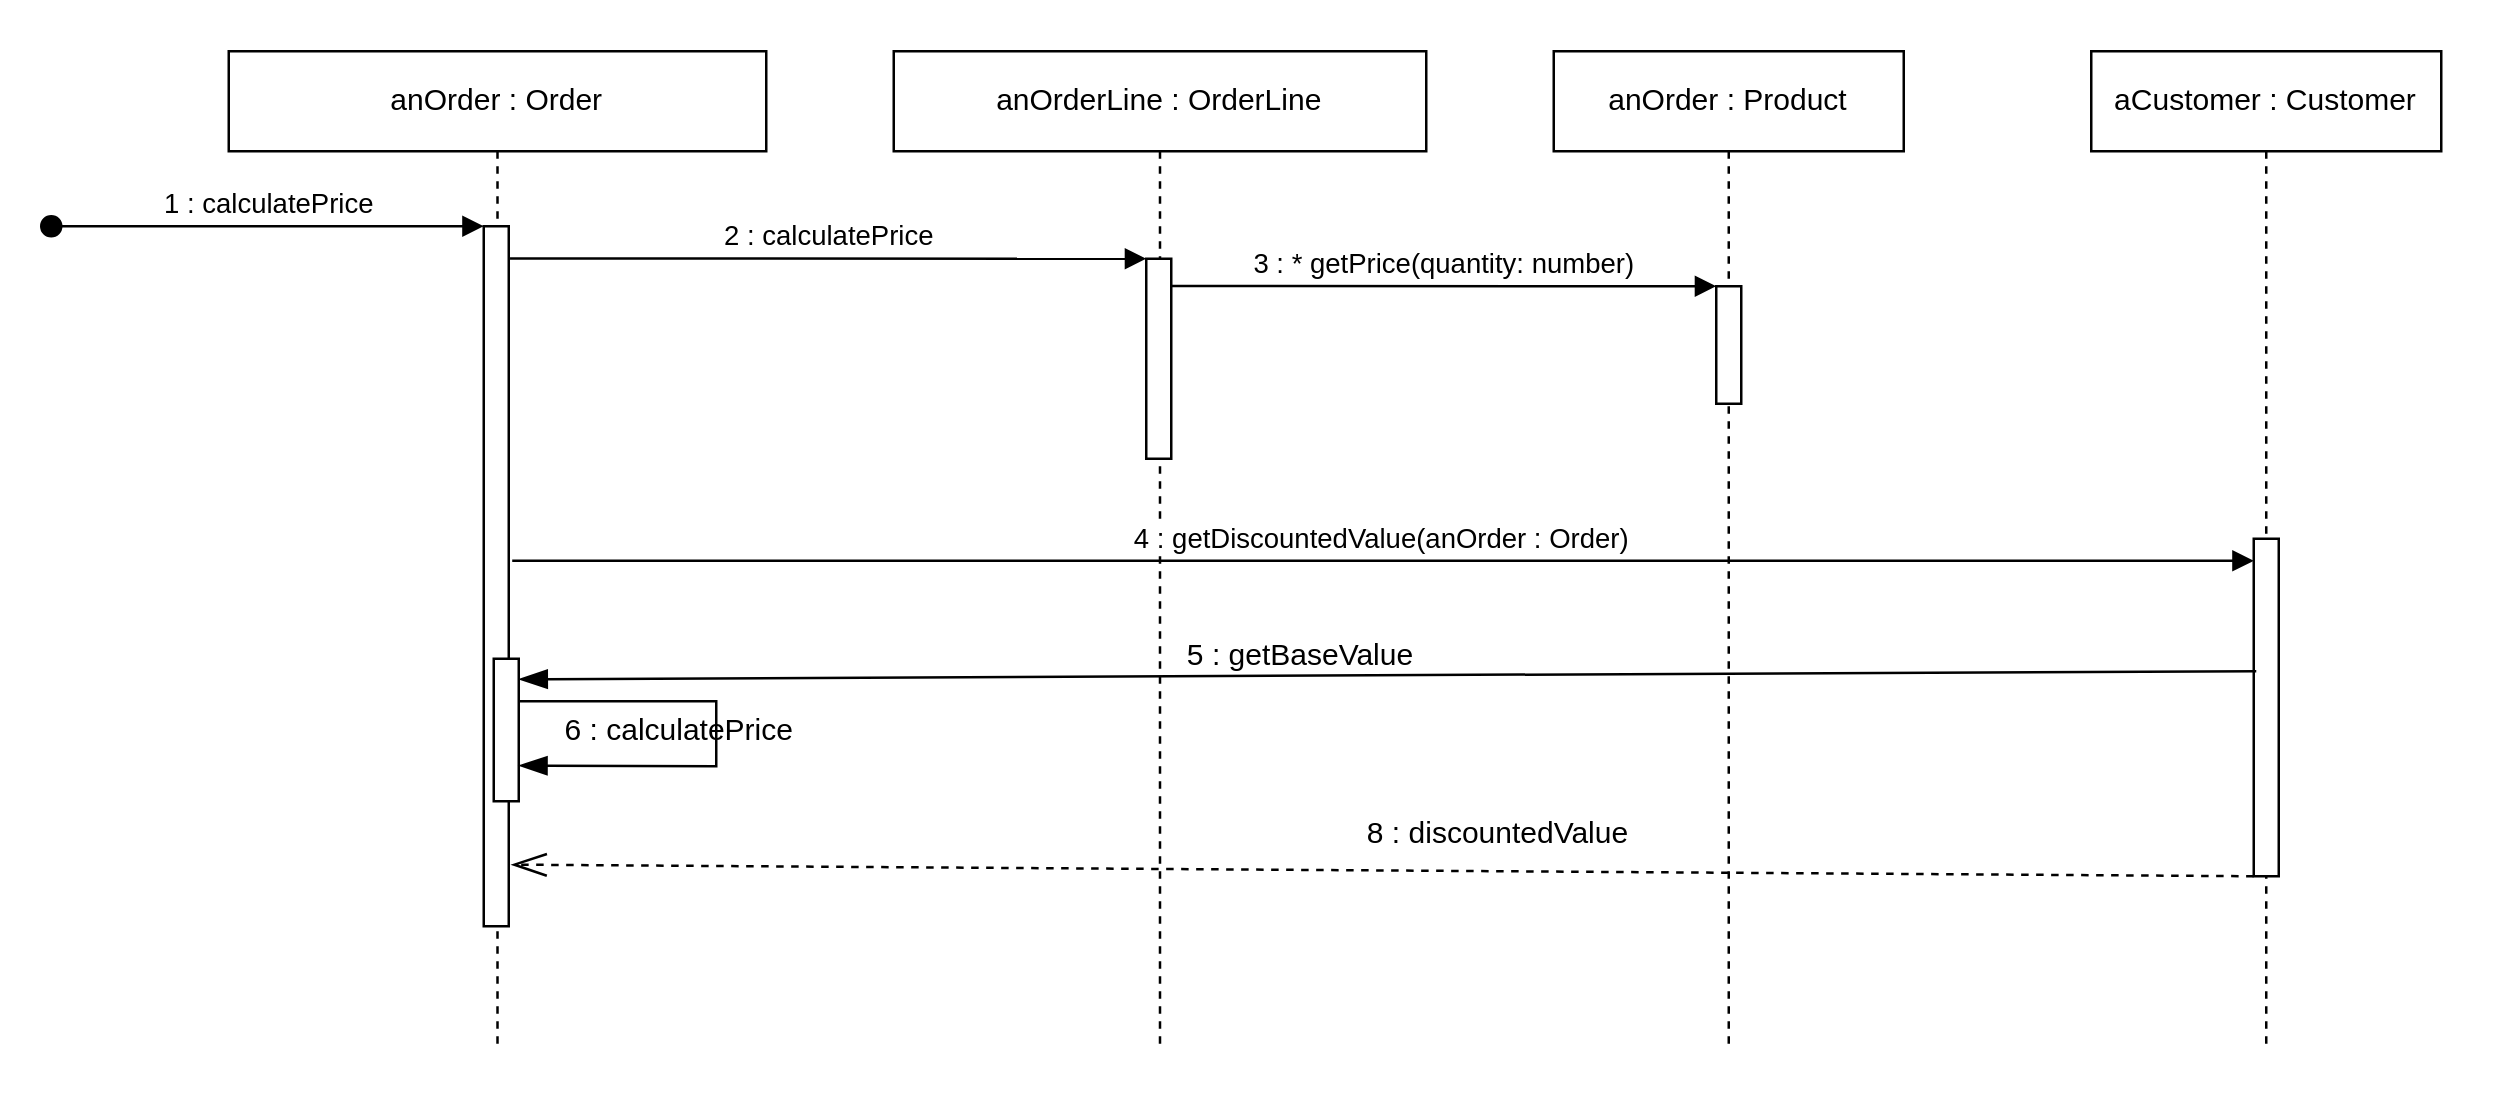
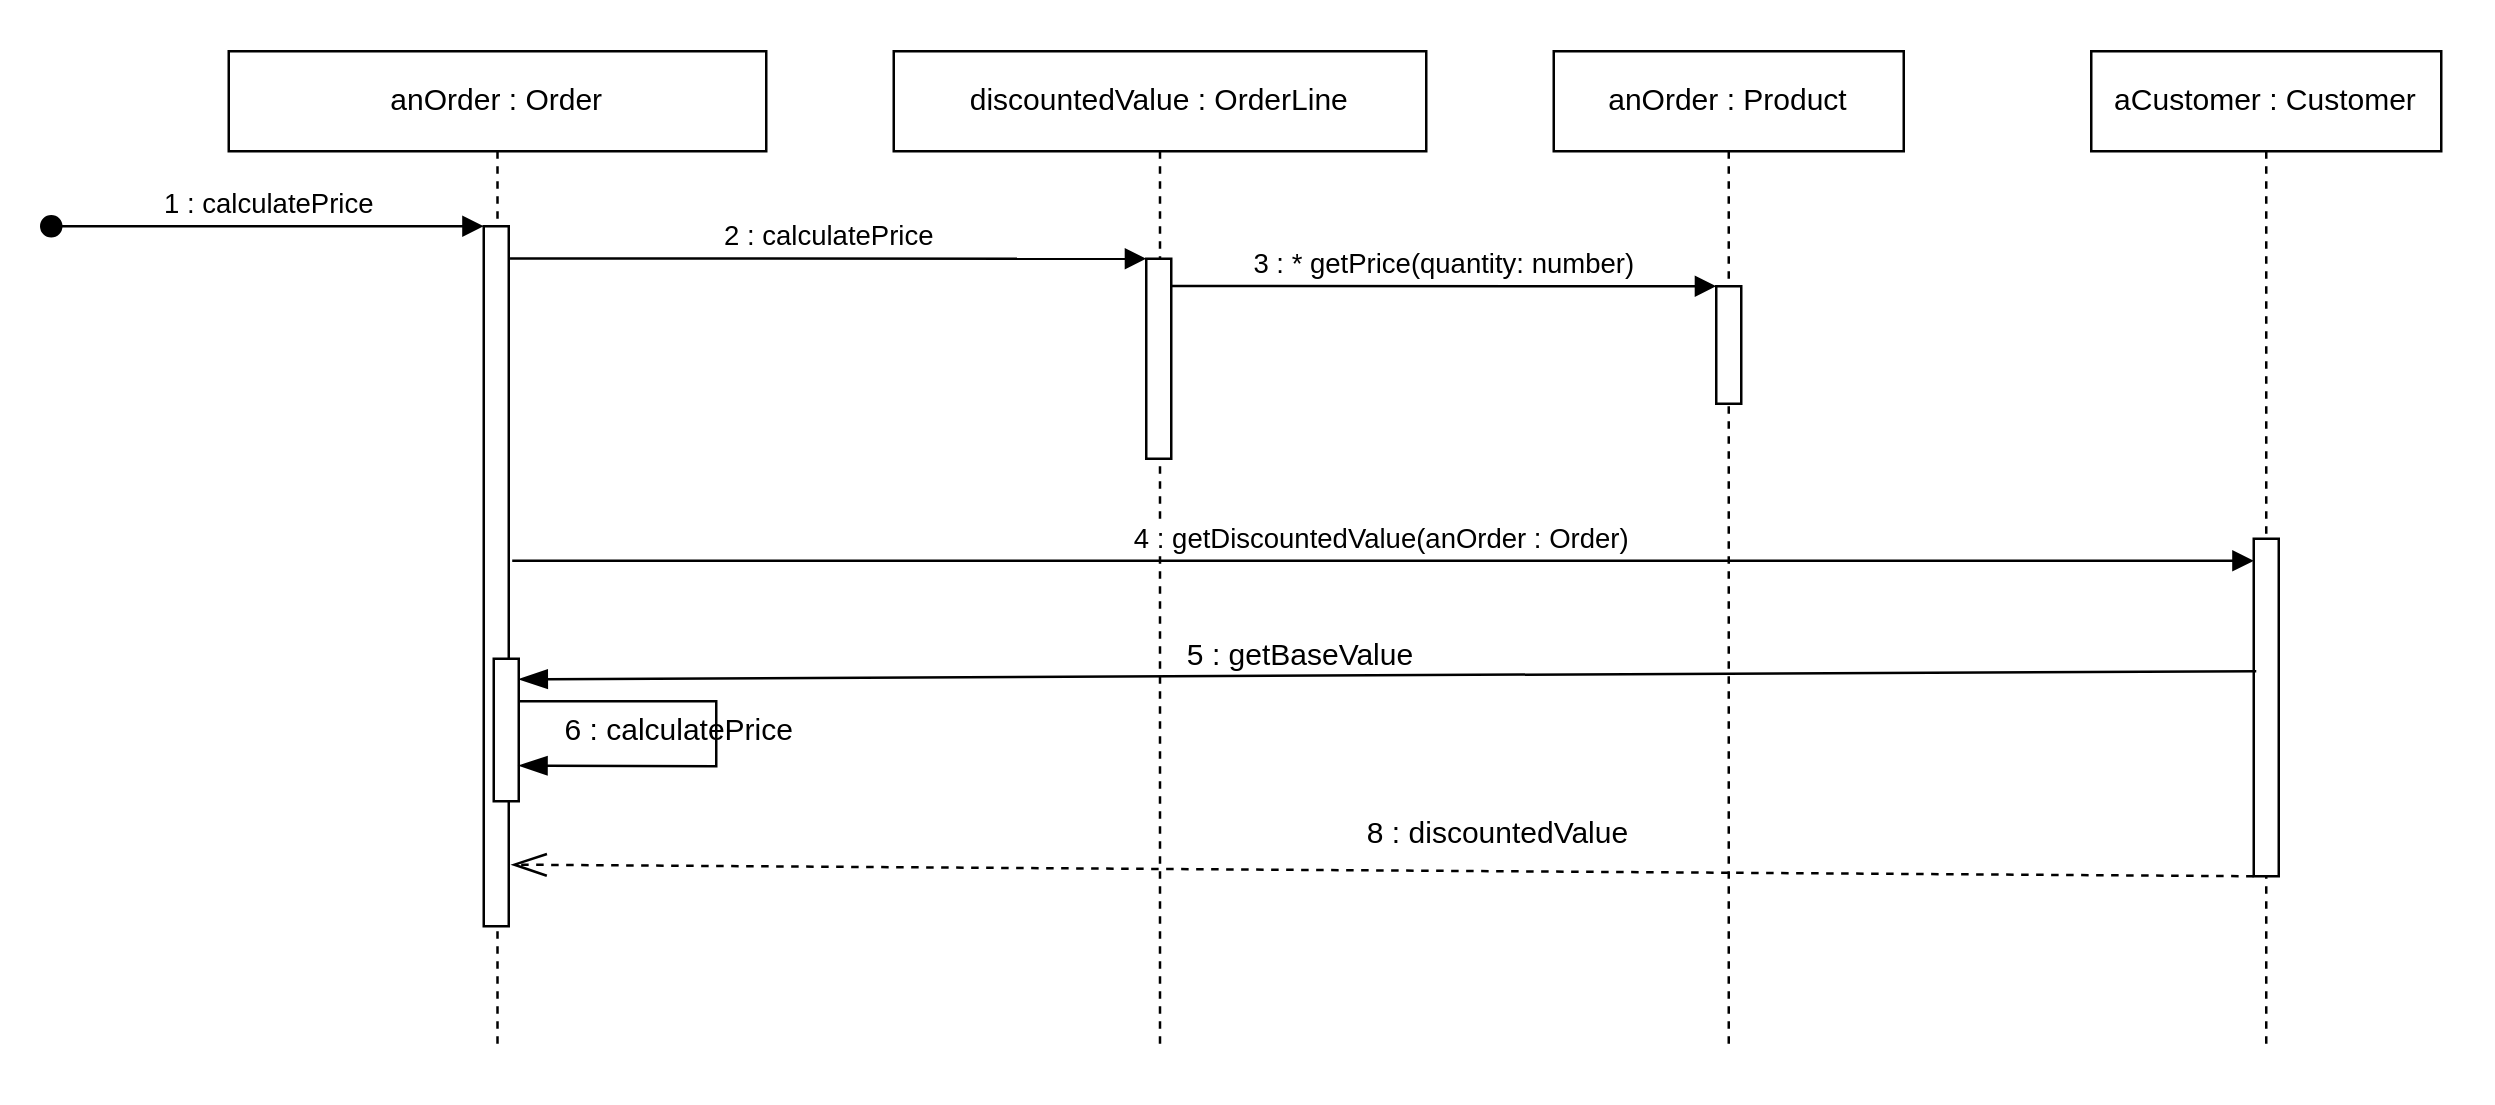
(1160, 101) -> (1160, 101)
